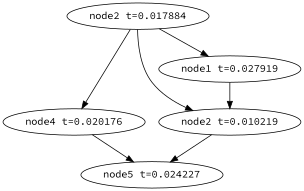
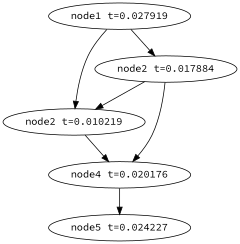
(181, 41) -> (140, 40)
(194, 146) -> (94, 146)
